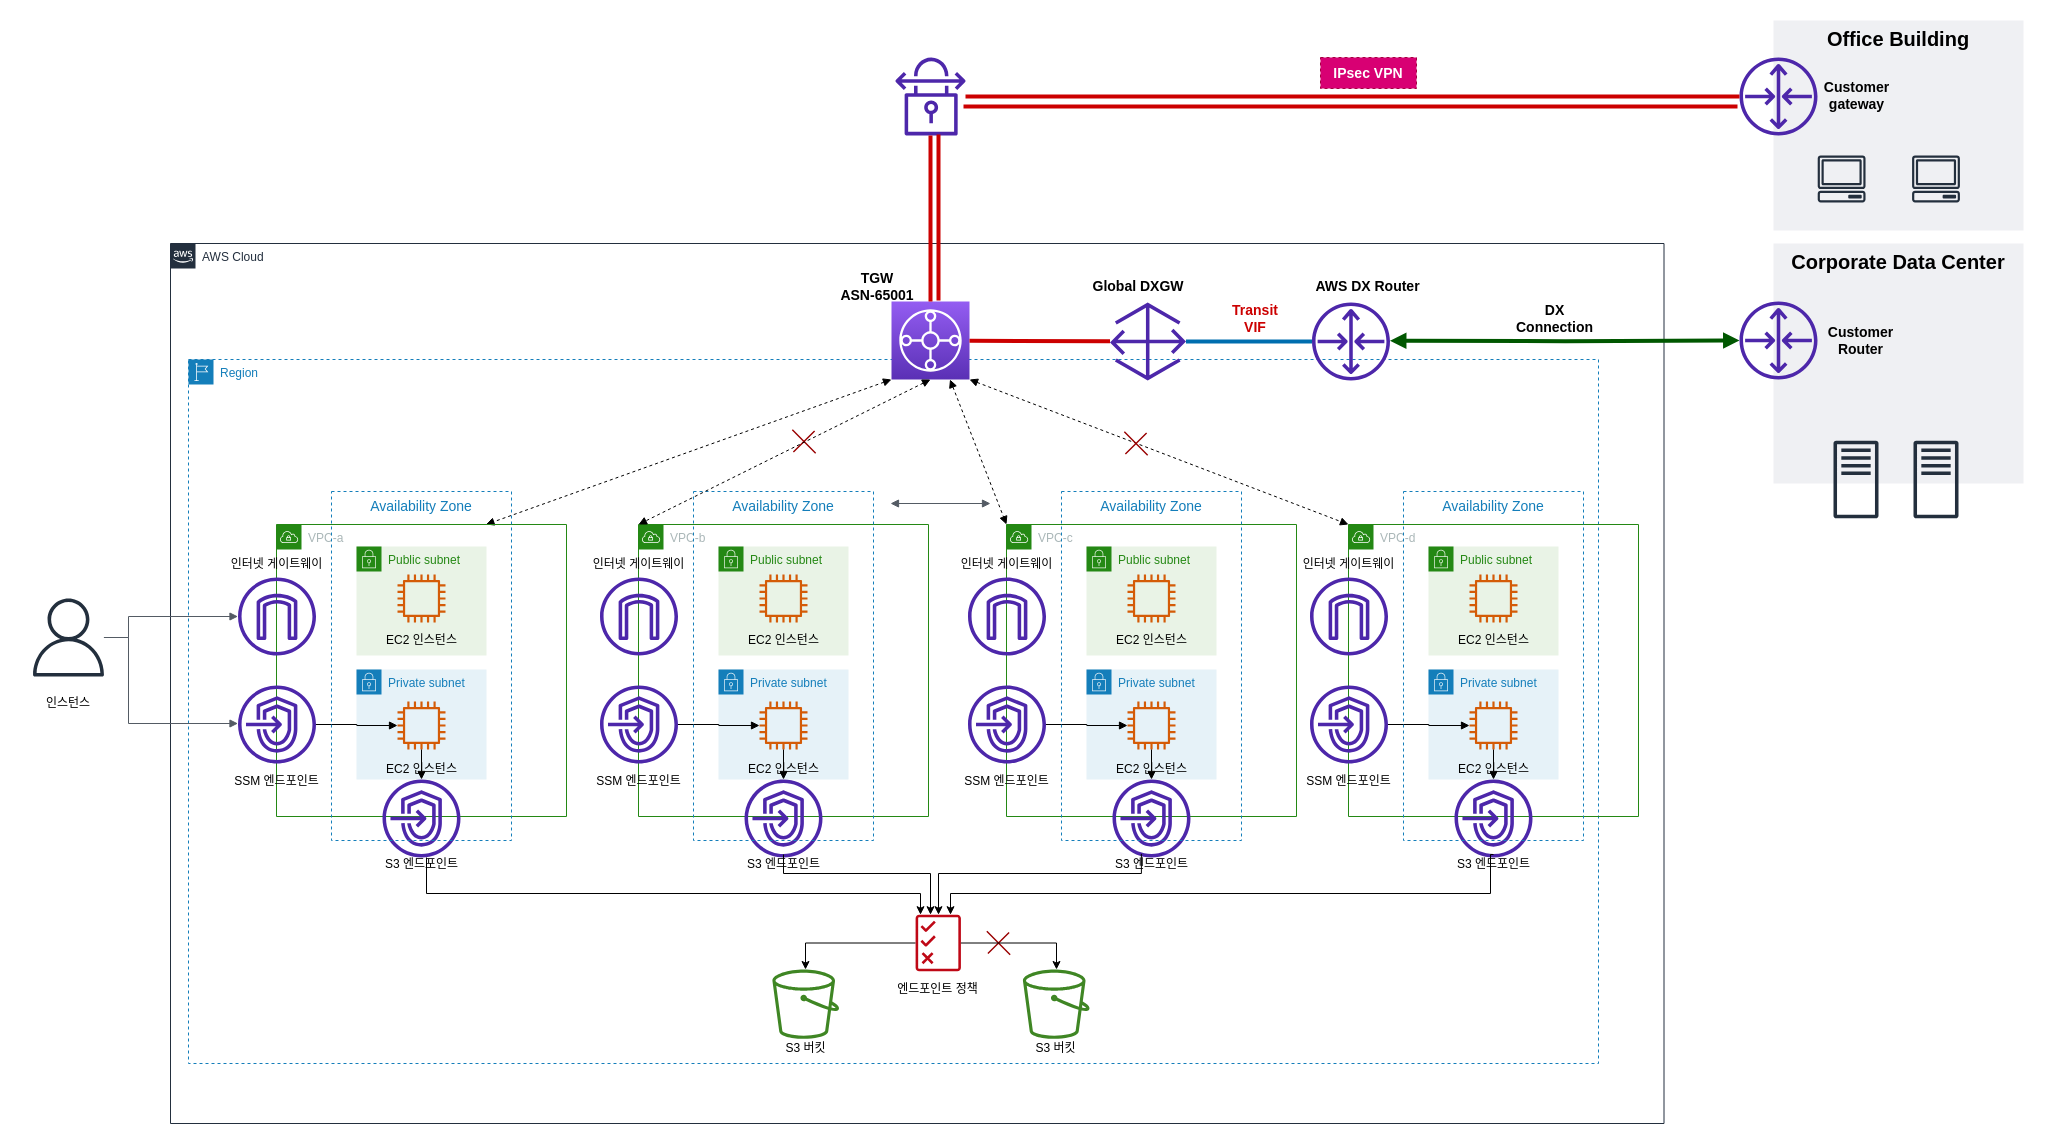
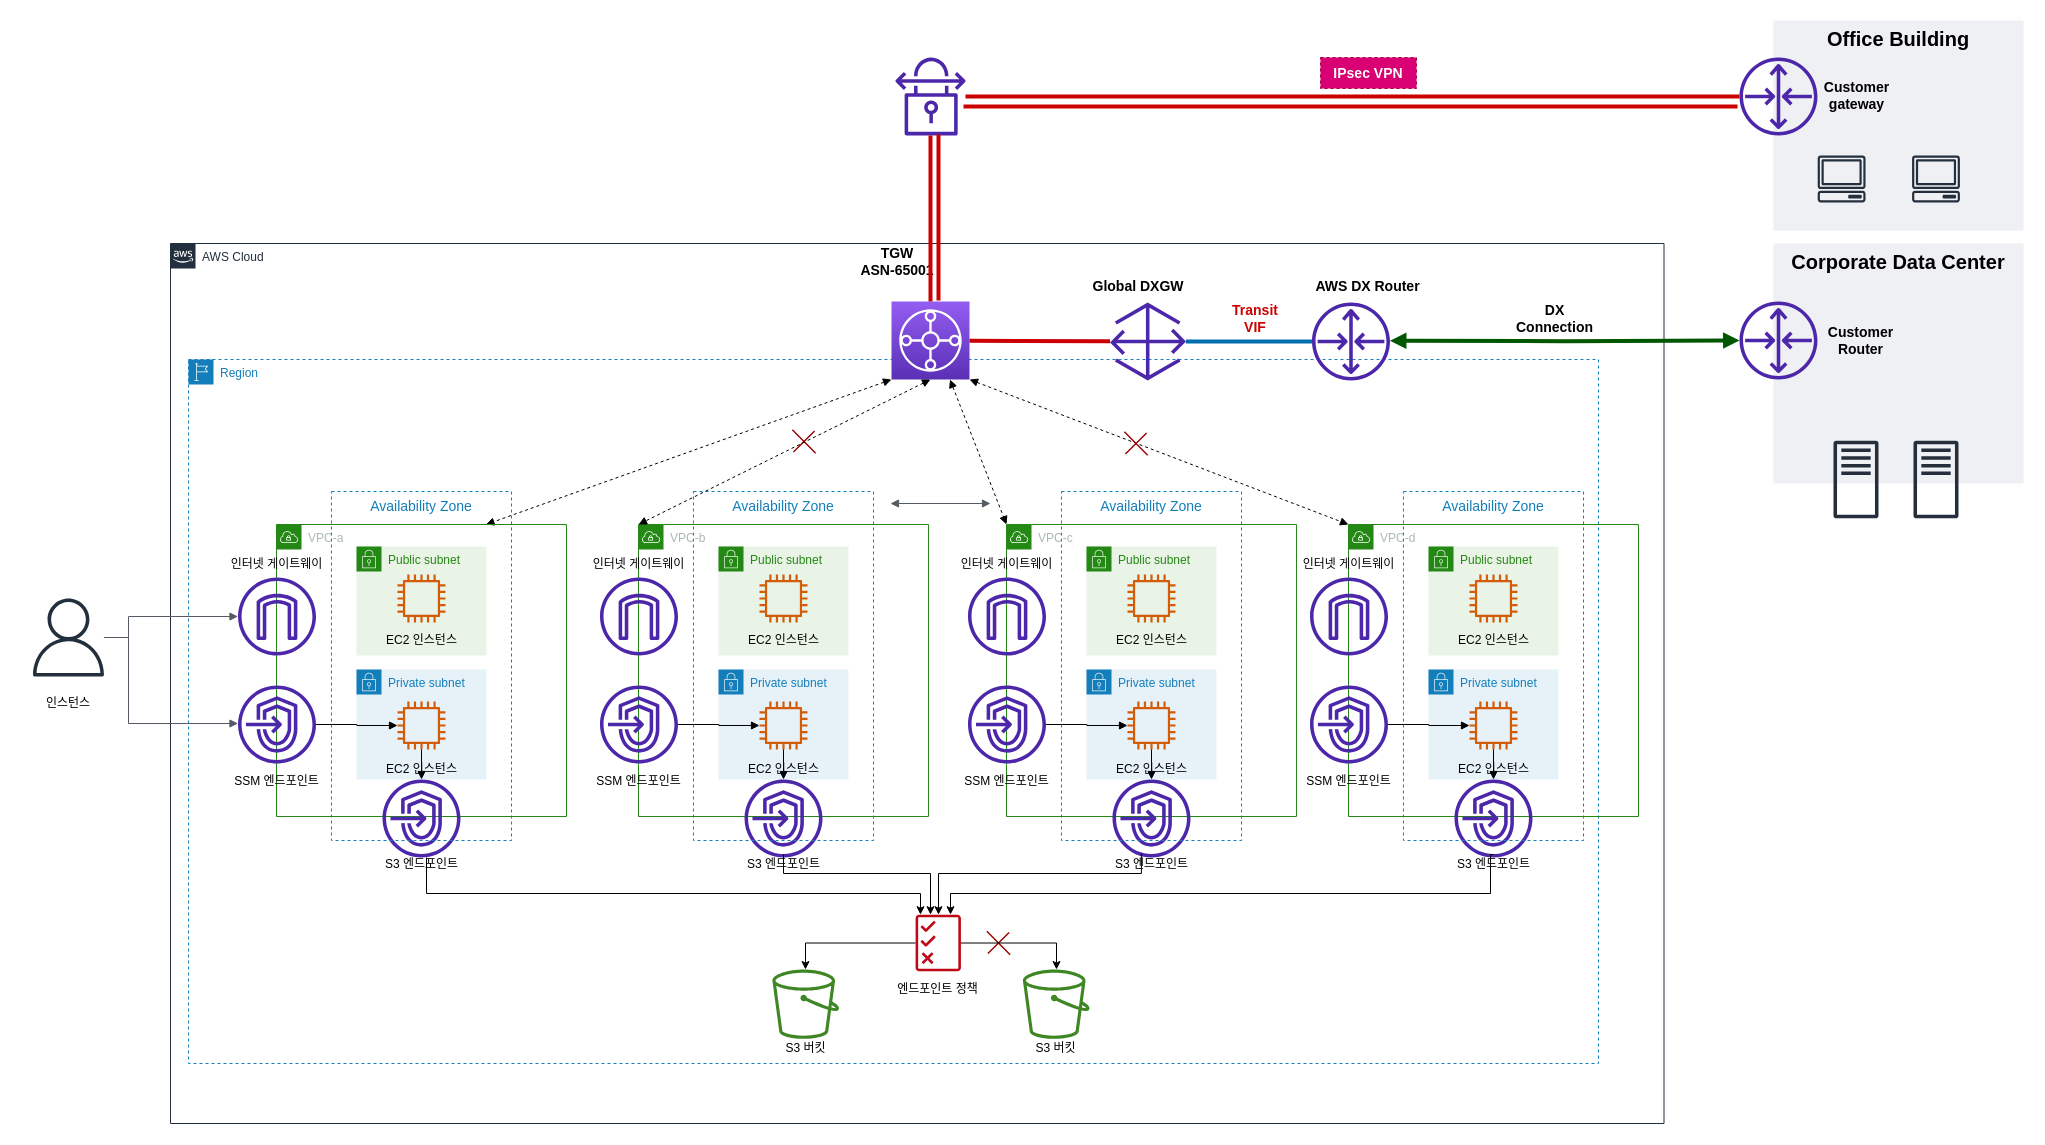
(878, 286) -> (898, 261)
